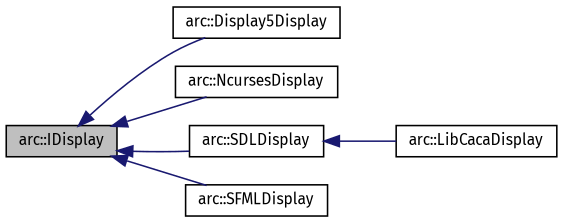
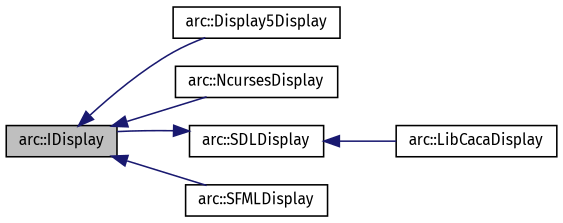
(161, 152) -> (145, 131)
